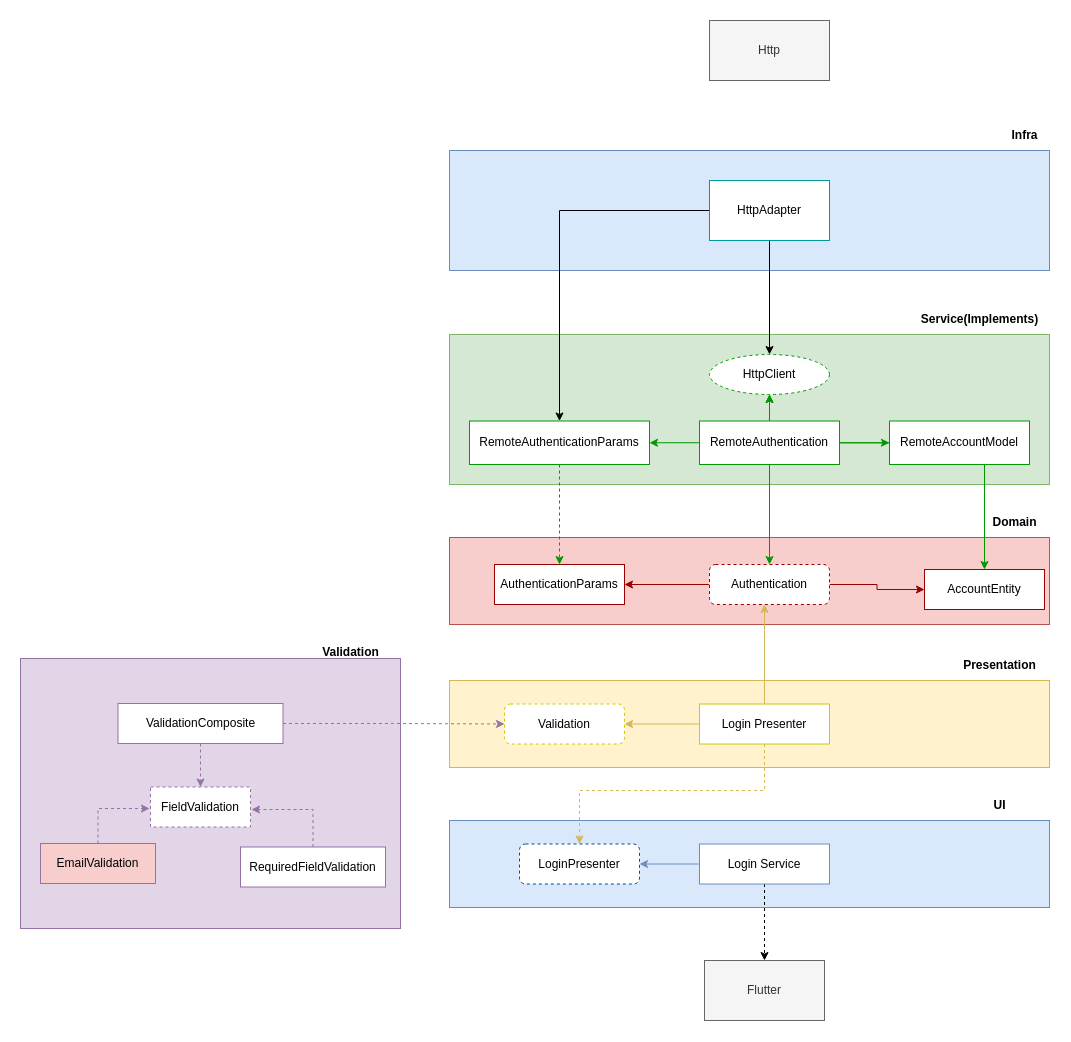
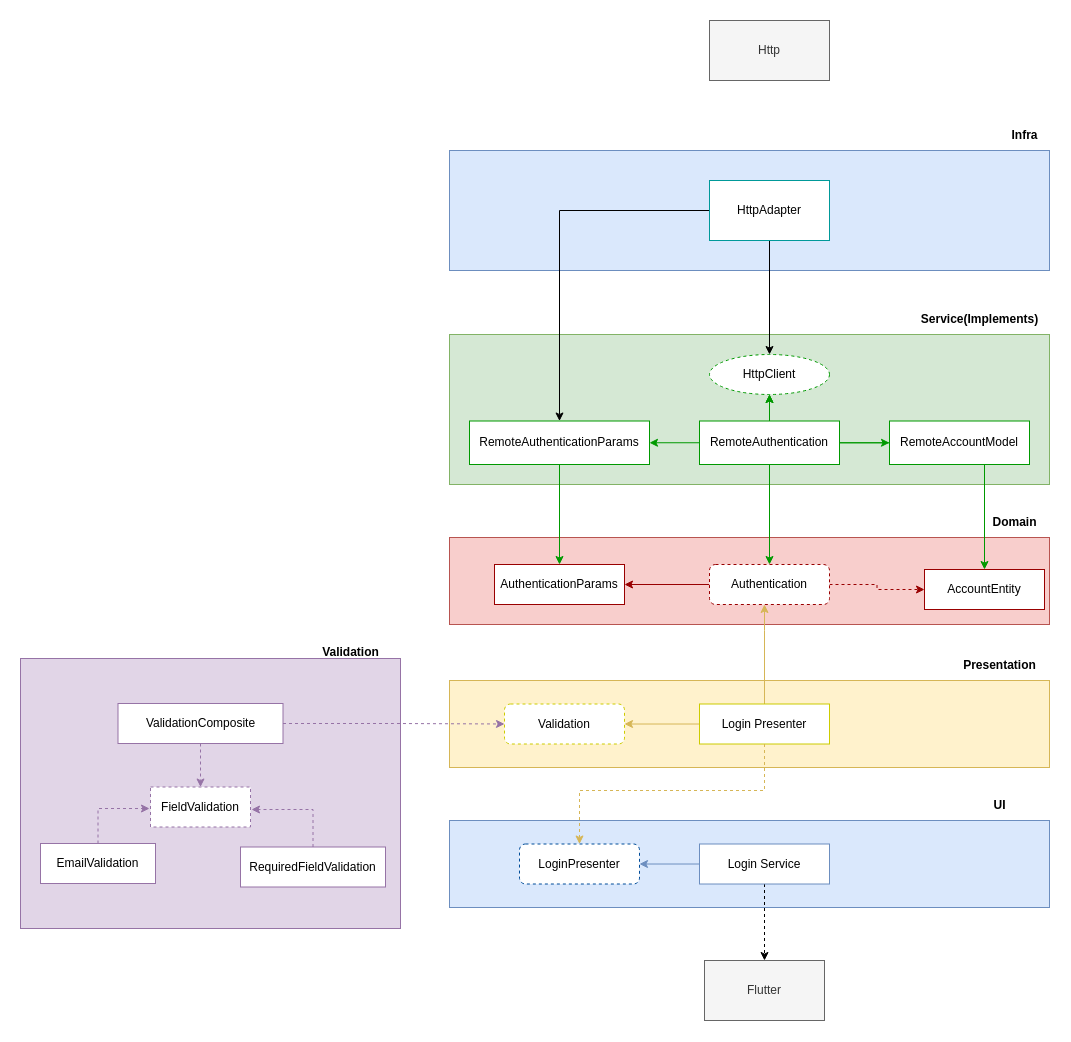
(560, 510) -> (560, 510)
(875, 585) -> (875, 585)
(98, 864) -> (98, 864)
